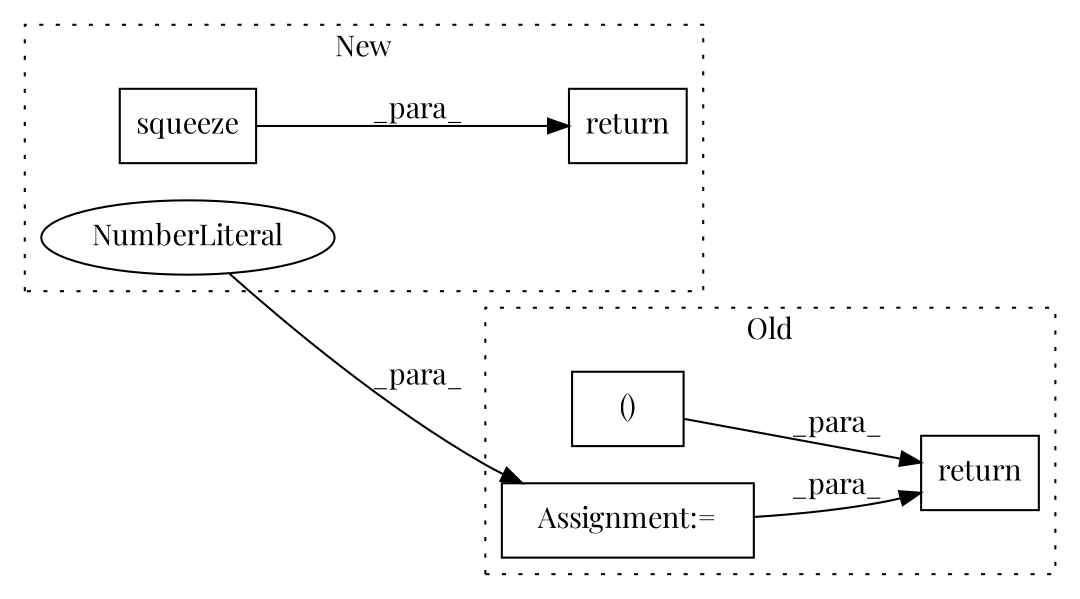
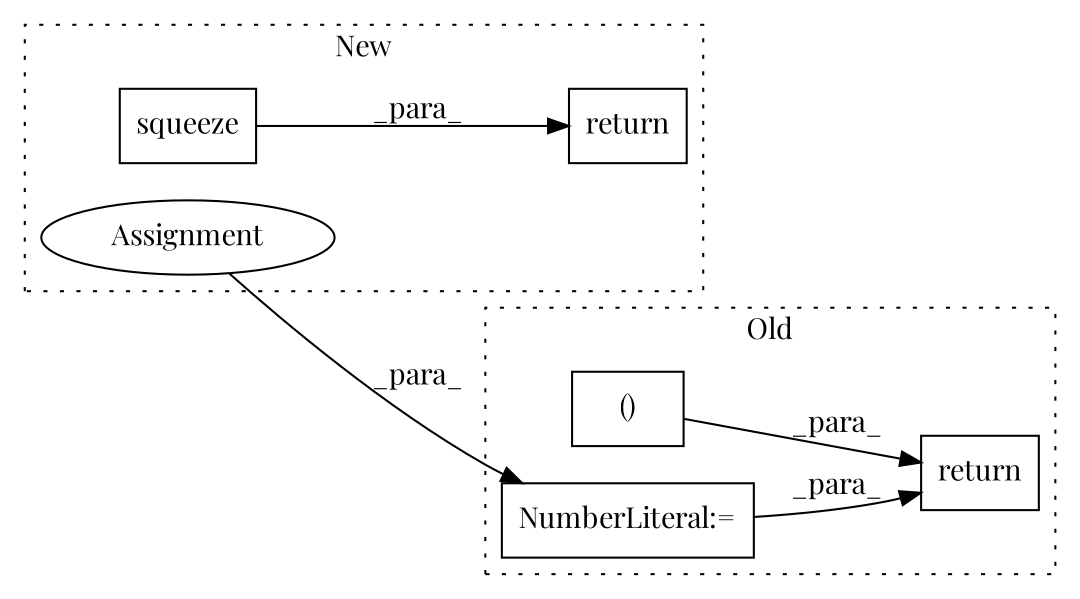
(188, 238) -> (188, 238)
(628, 520) -> (628, 520)
